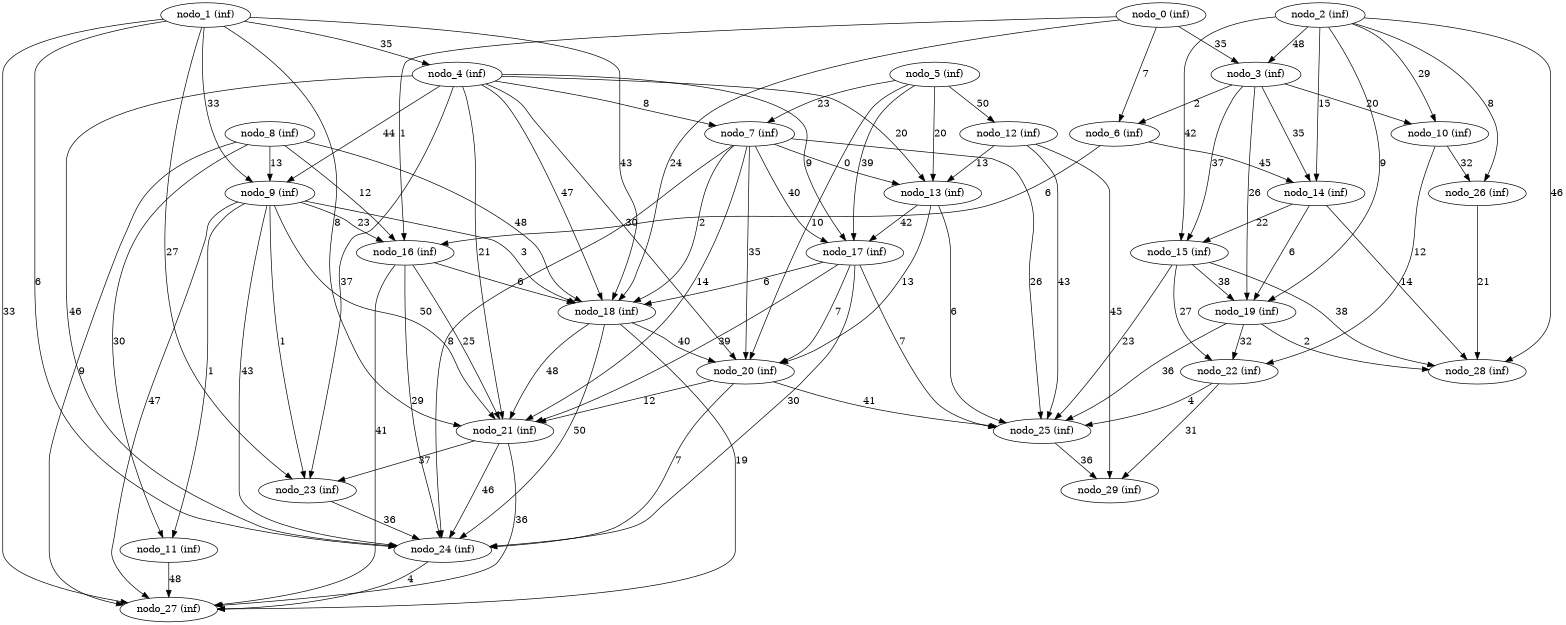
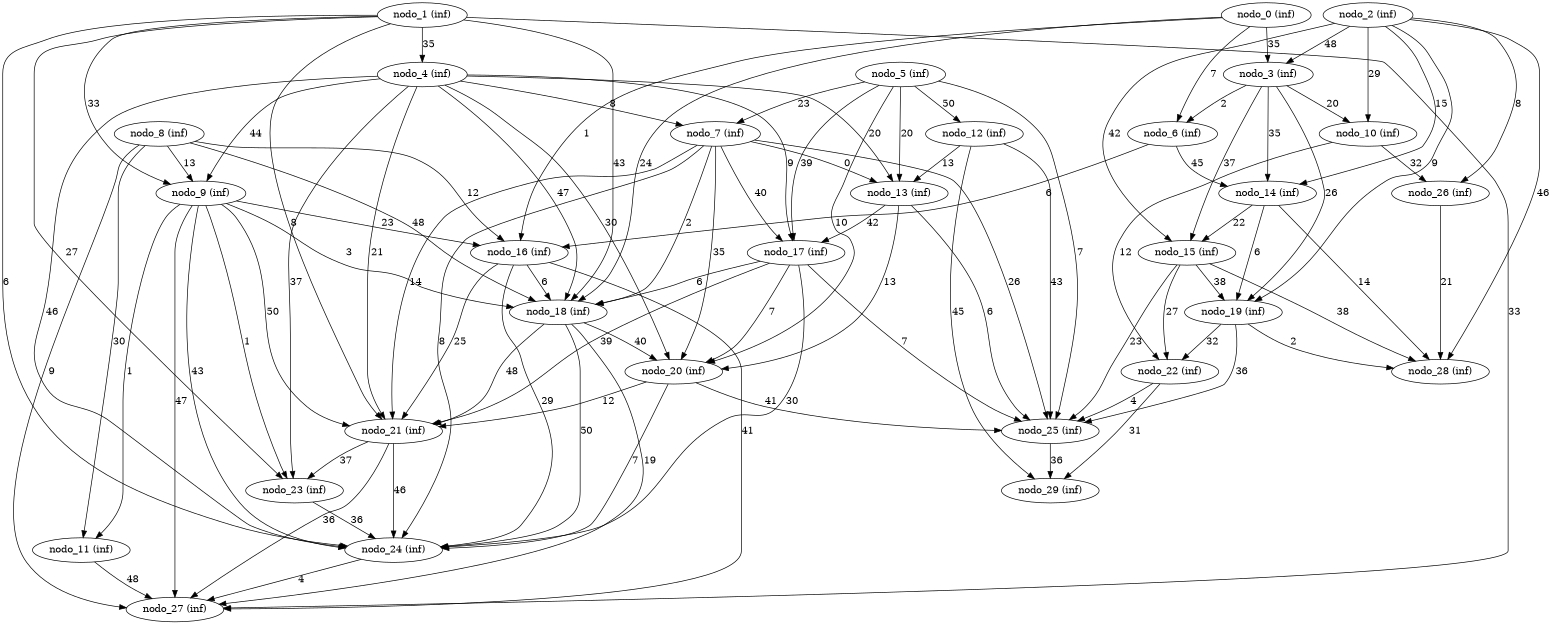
none -> (1067, 213)
